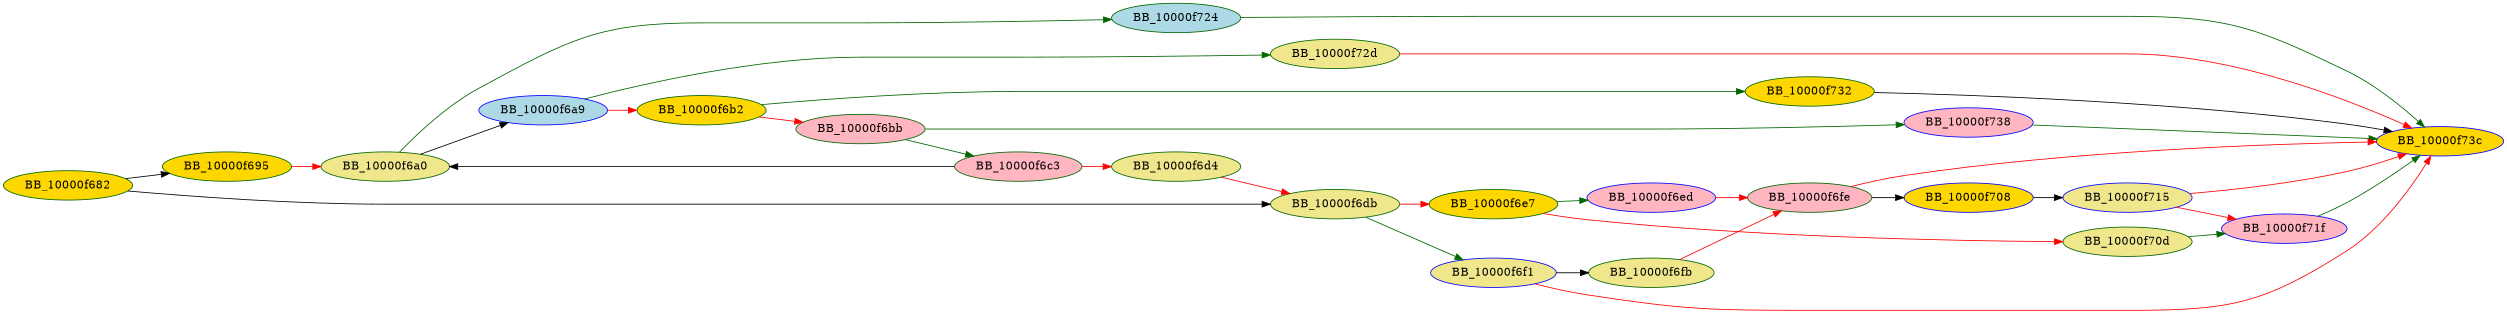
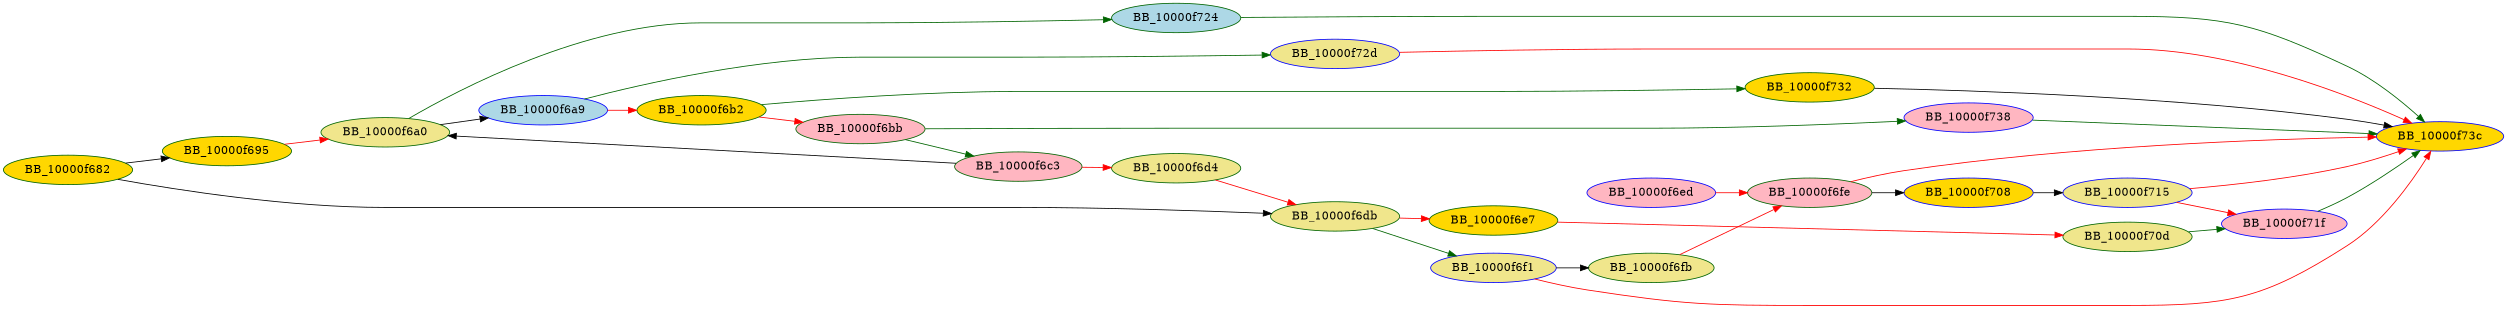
(1335, 54) -> (1335, 54)
(1568, 201) -> none
